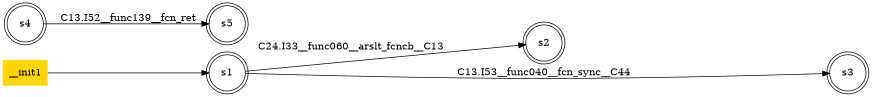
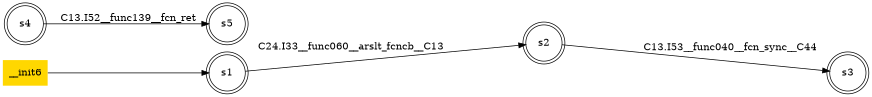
(25, 73) -> (25, 73)
(534, 78) -> (692, 58)
